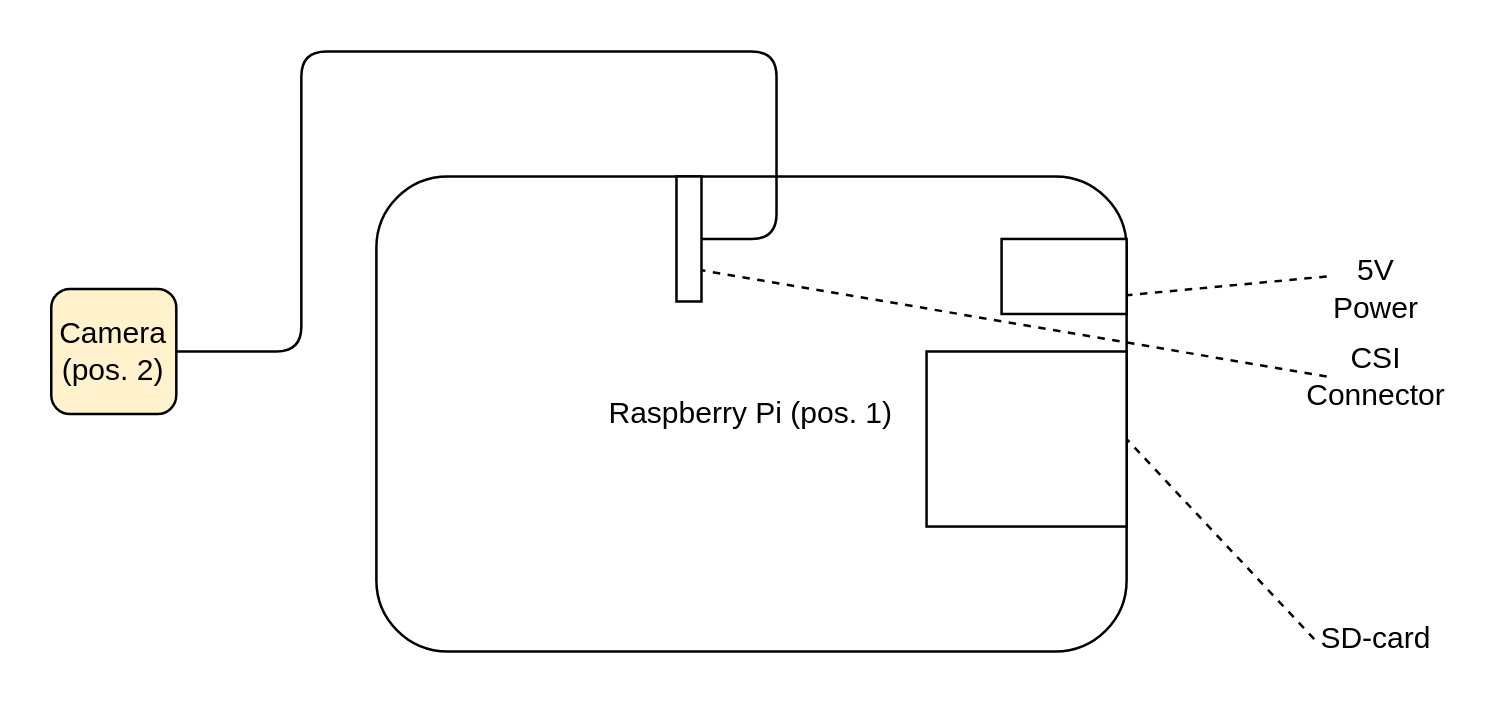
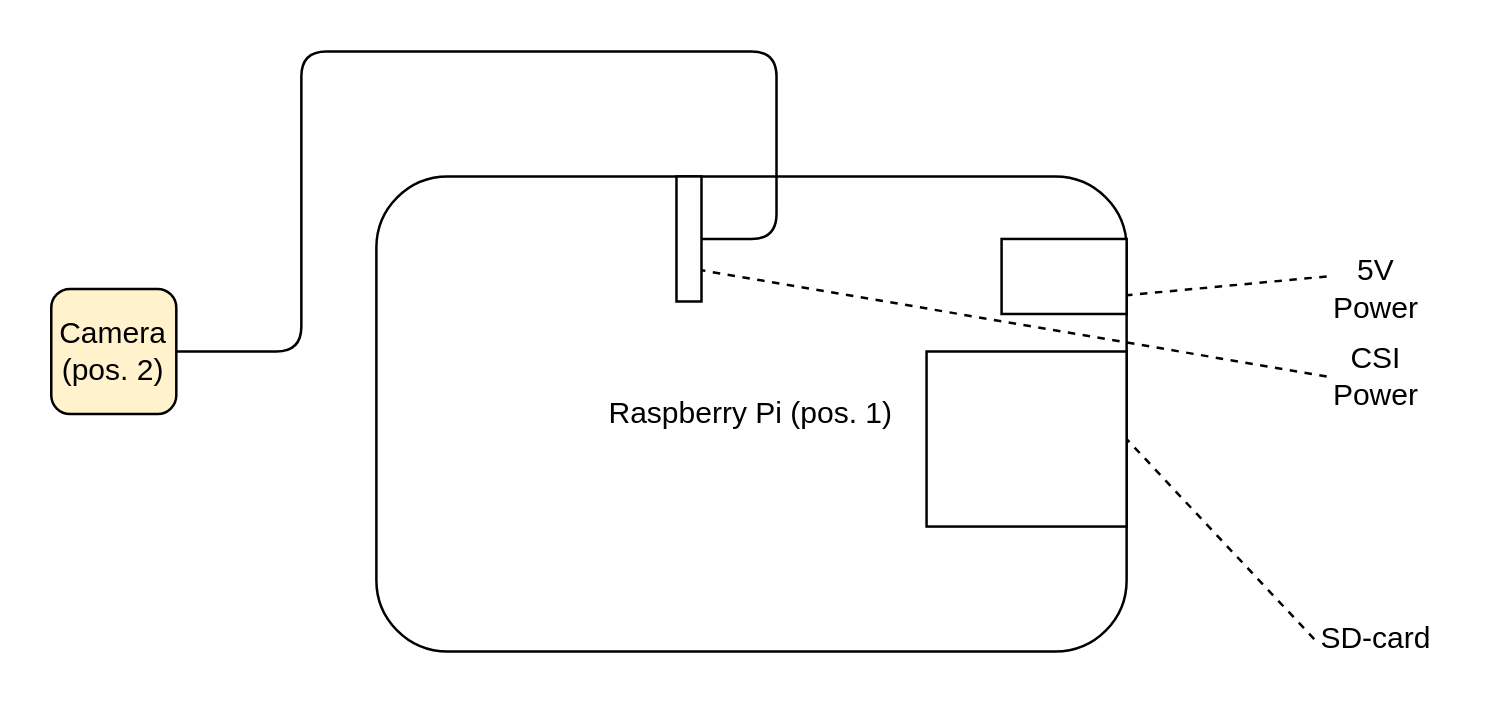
(1376, 376) -> (1376, 376)
